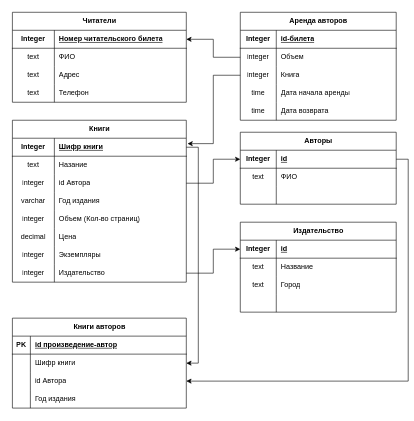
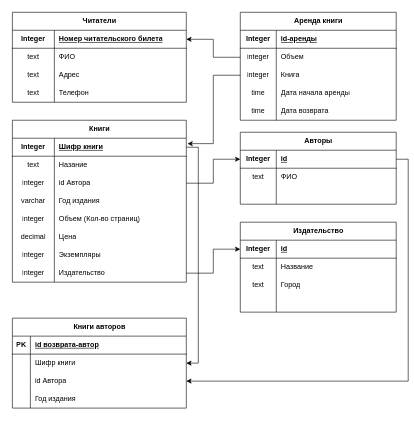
(319, 21) -> (319, 21)
(298, 39) -> (298, 39)
(76, 345) -> (68, 345)
